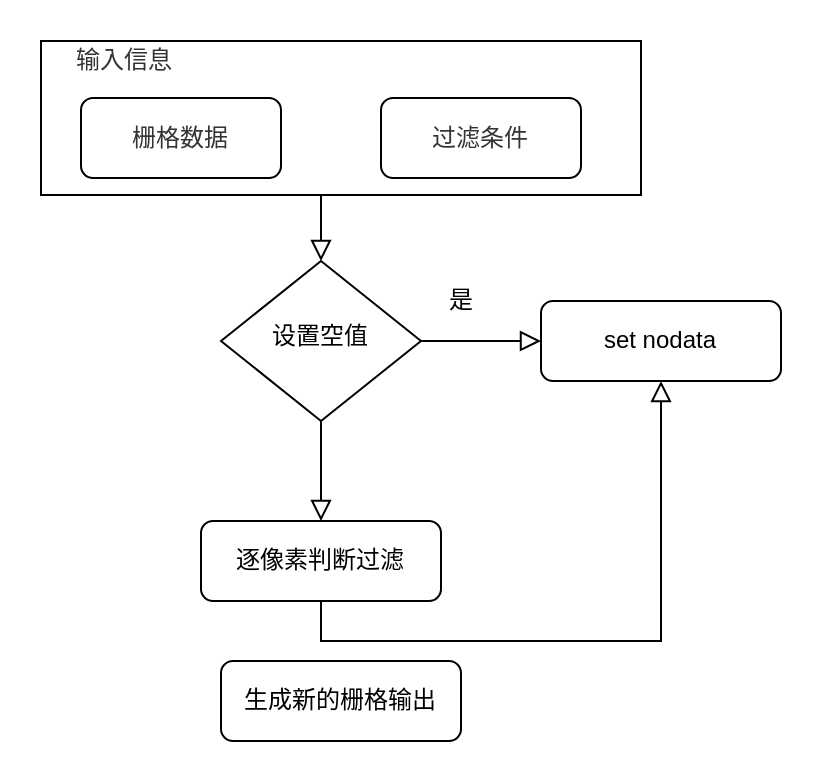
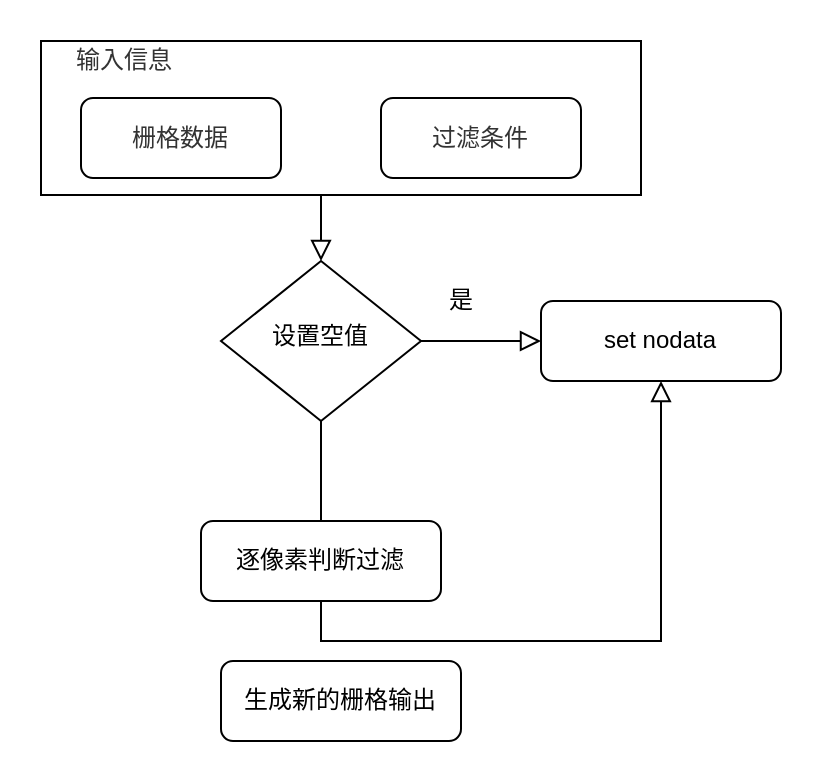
(321, 499) -> (321, 508)
